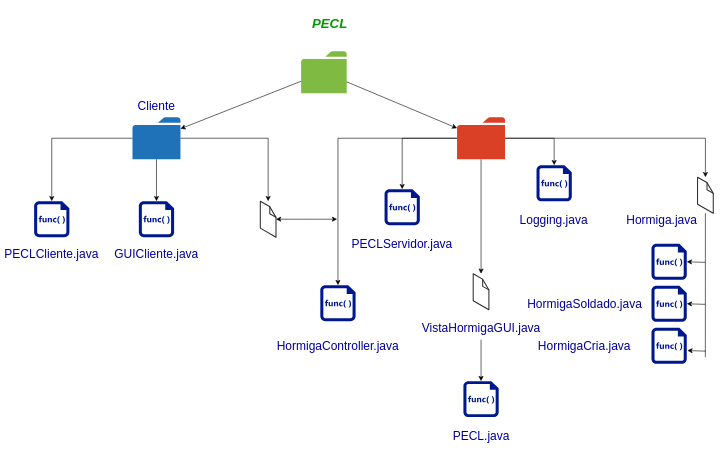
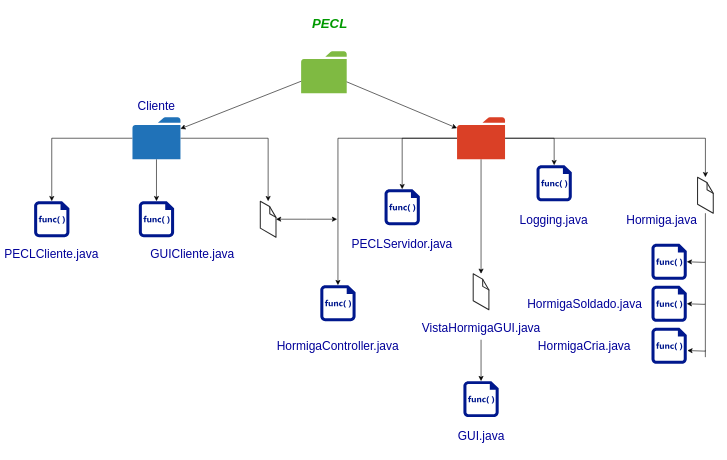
(156, 254) -> (192, 254)
(481, 435) -> (481, 435)
